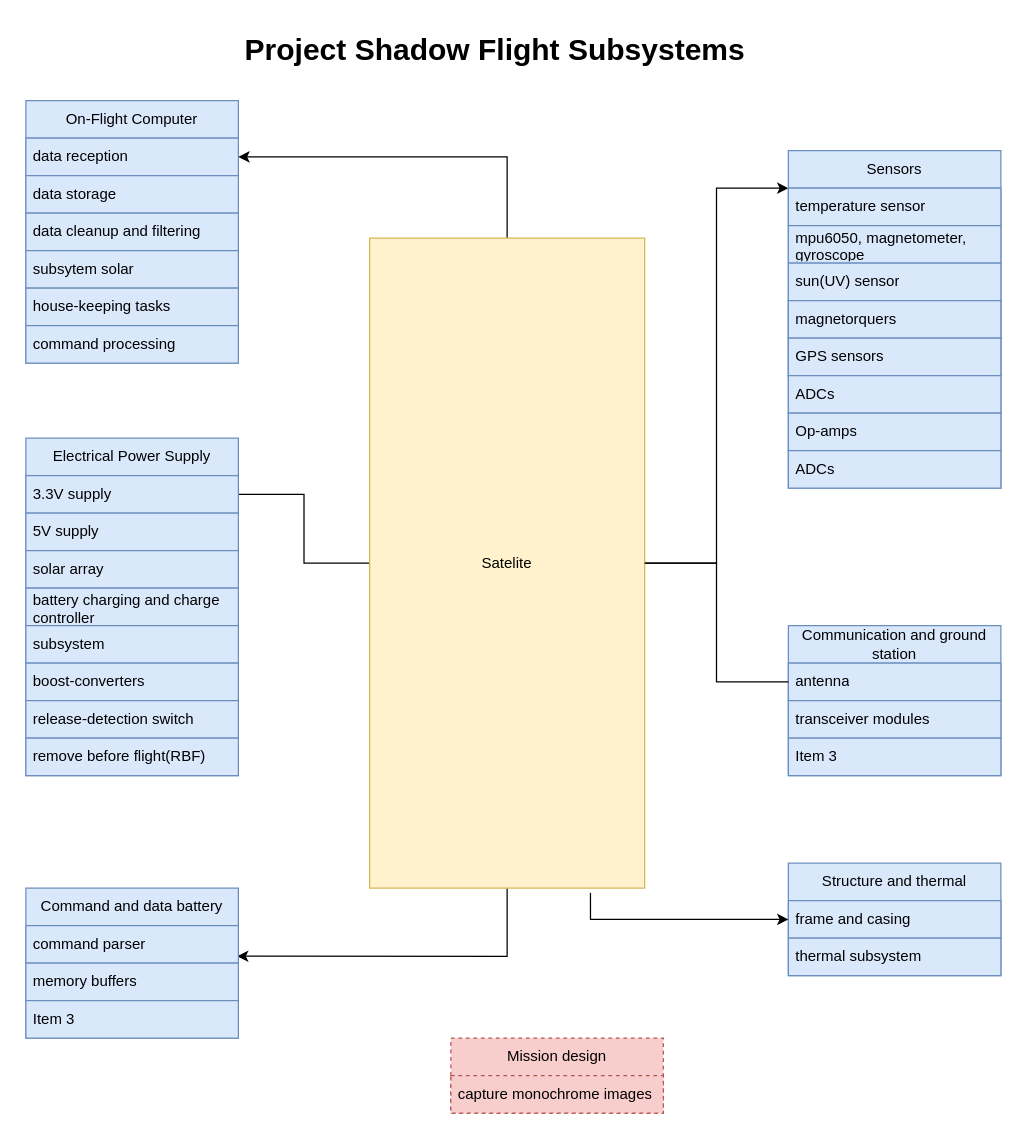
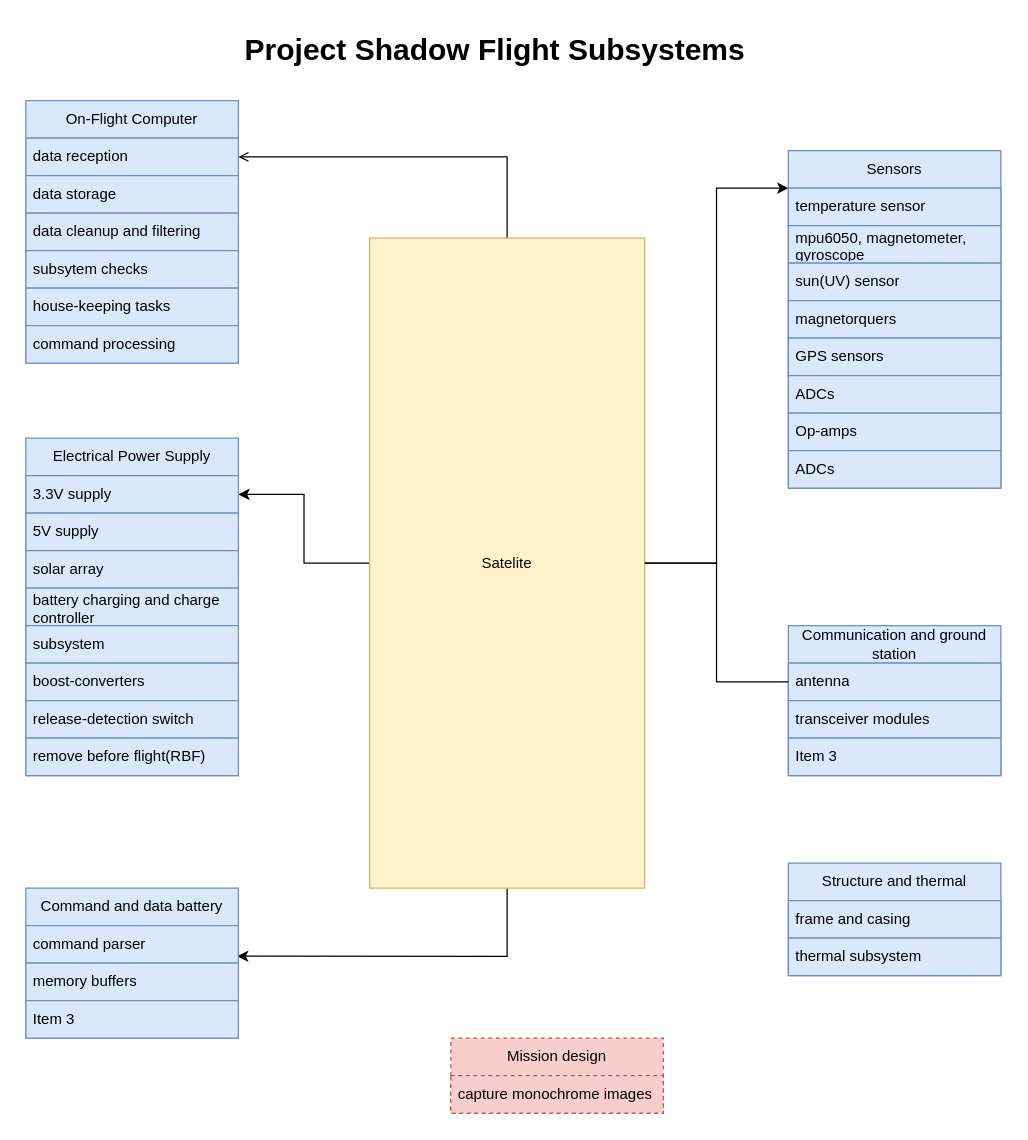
(248, 157) -> (246, 157)
(88, 269) -> (94, 269)
(245, 494) -> (248, 494)
(672, 919) -> none
